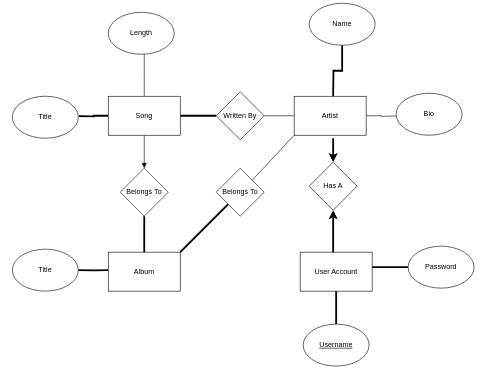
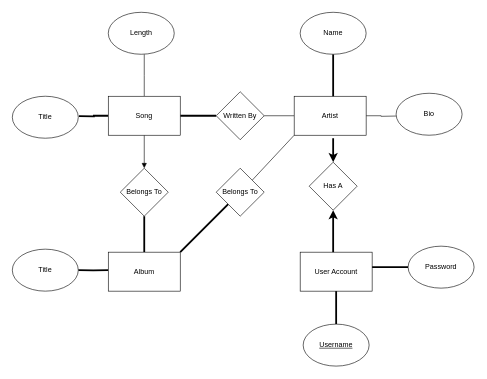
(342, 24) -> (333, 33)
